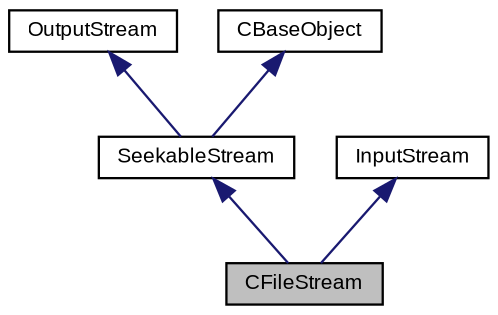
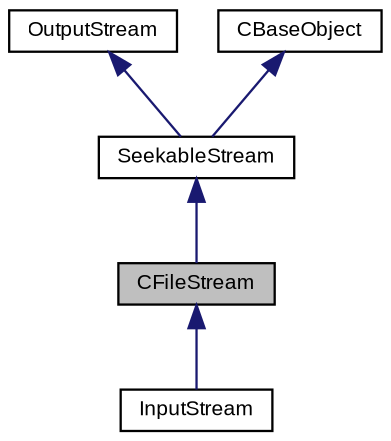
(351, 230) -> (197, 359)
